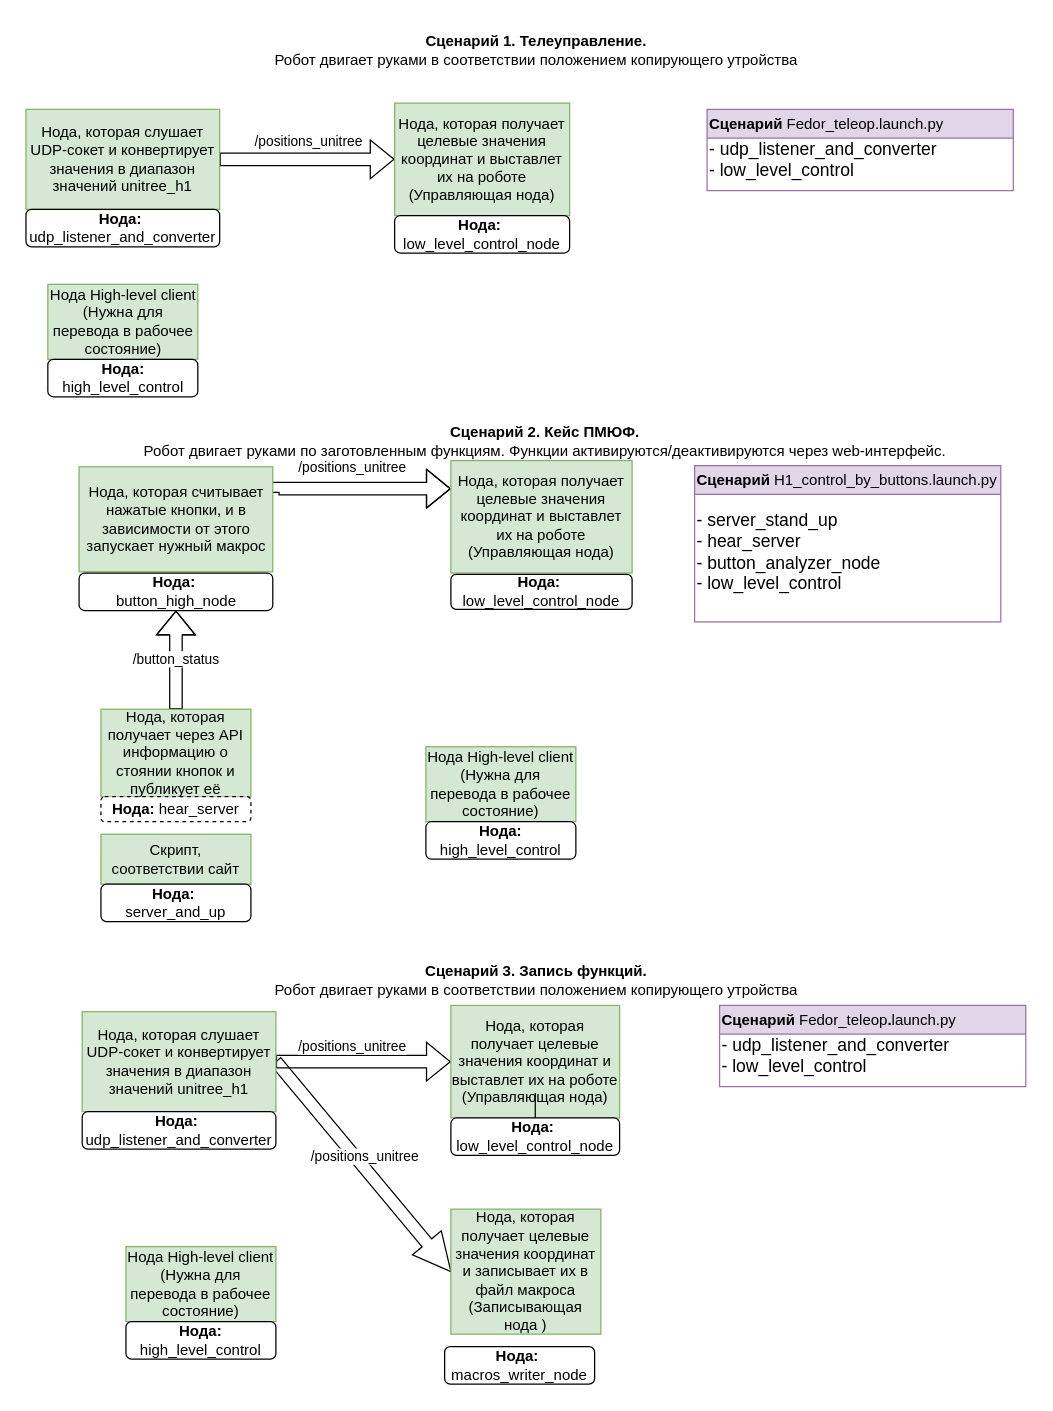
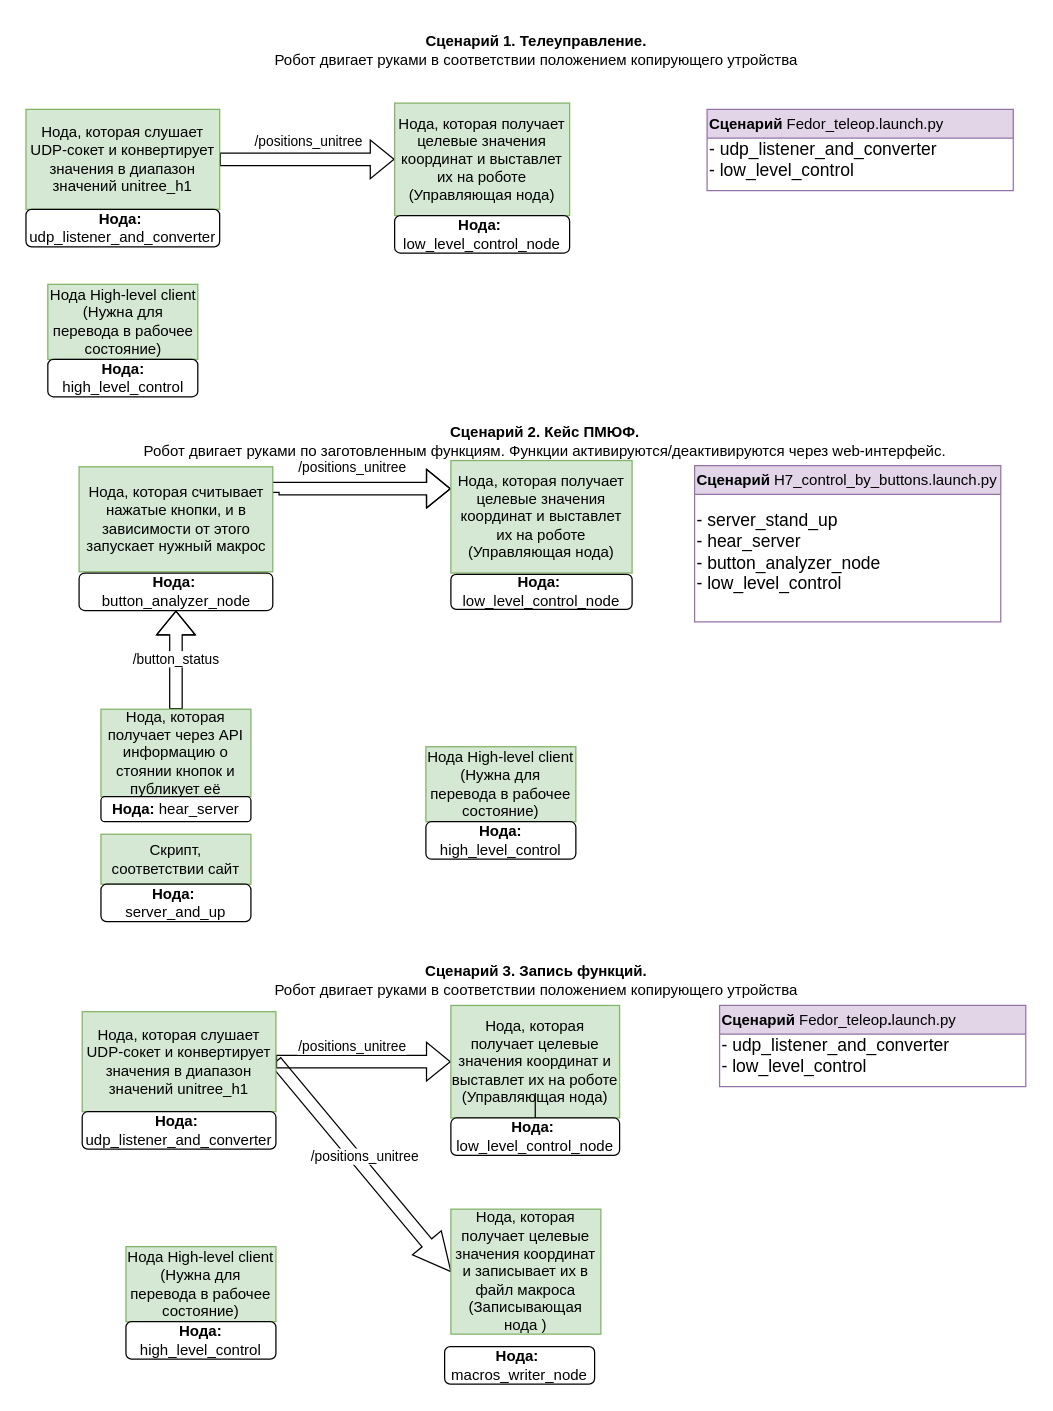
(849, 481) -> (849, 481)
(176, 592) -> (176, 592)
(176, 809) -> (176, 809)
